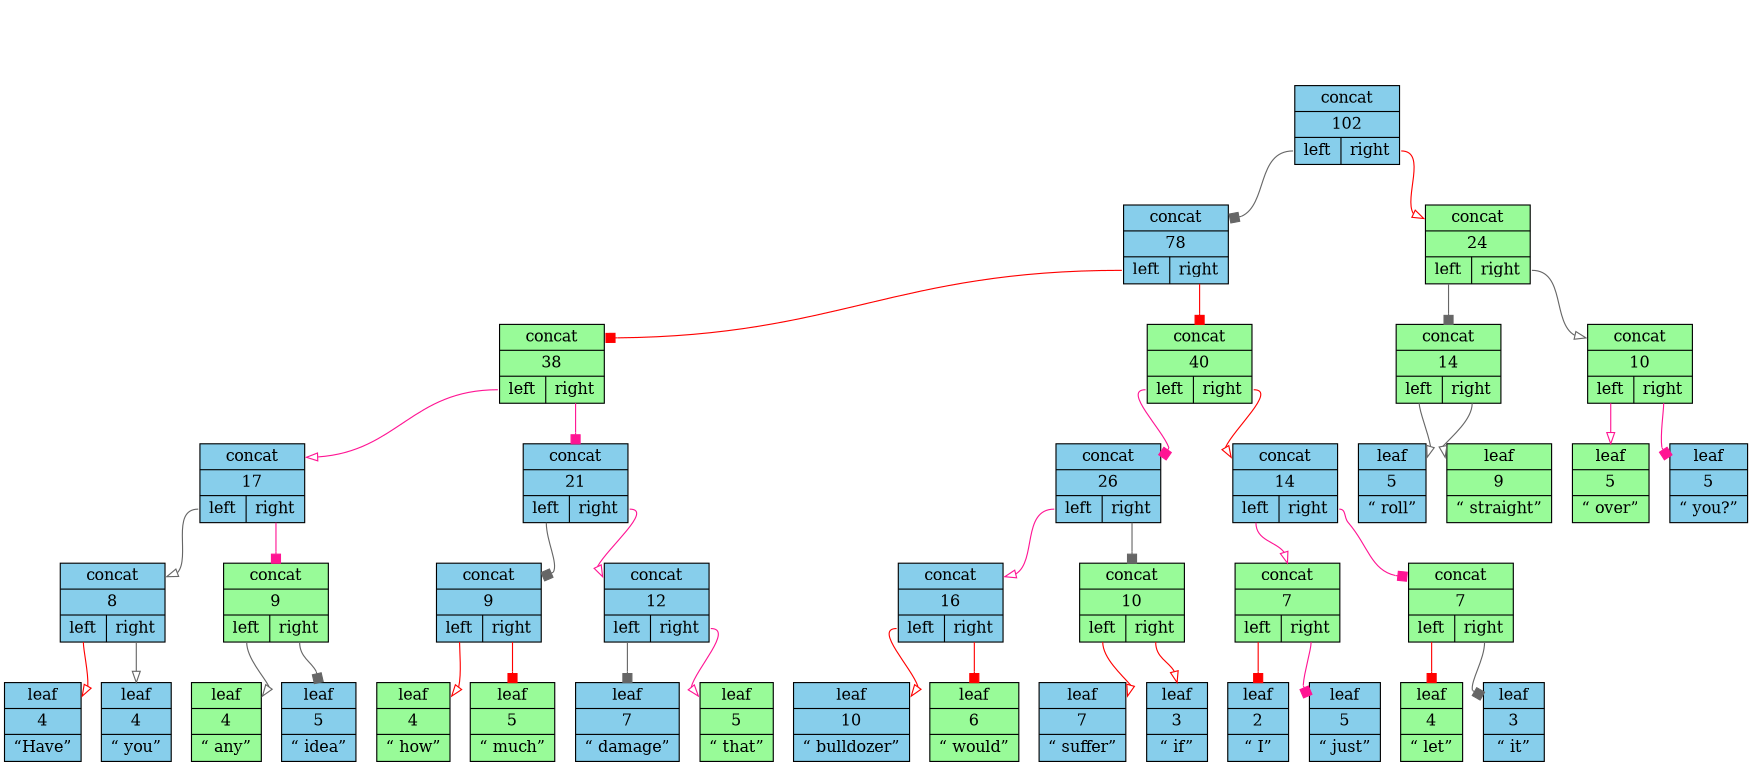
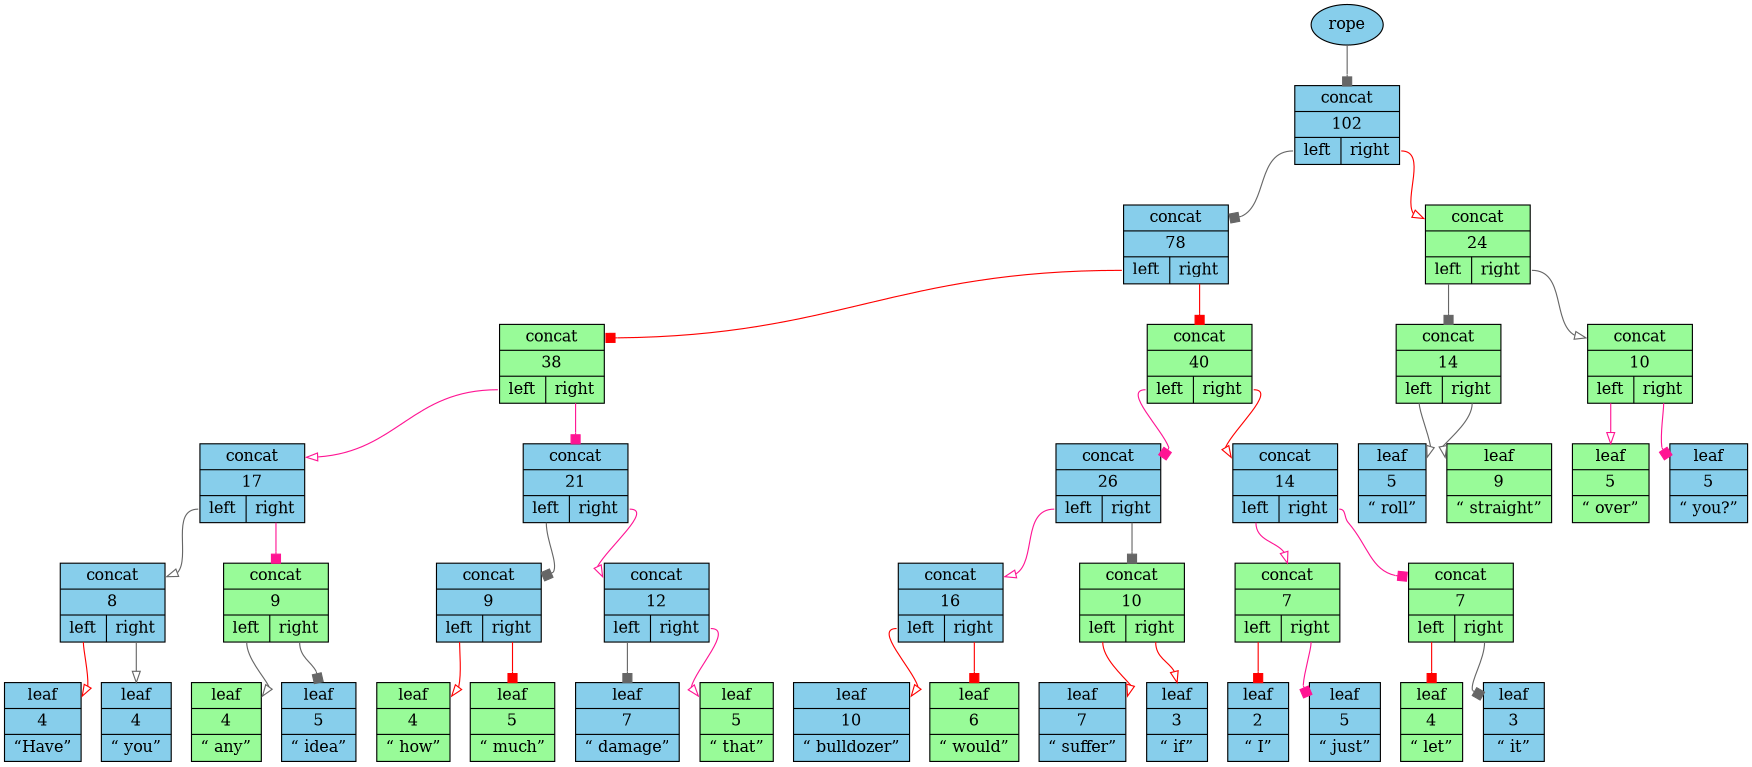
none -> (1347, 25)
